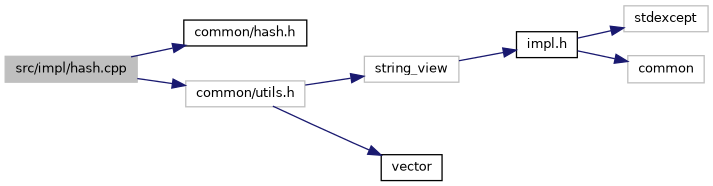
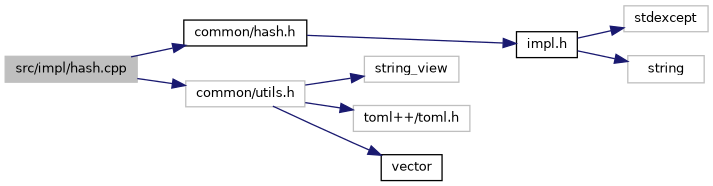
(481, 57) -> (405, 39)
(666, 69) -> (666, 69)
none -> (412, 118)
